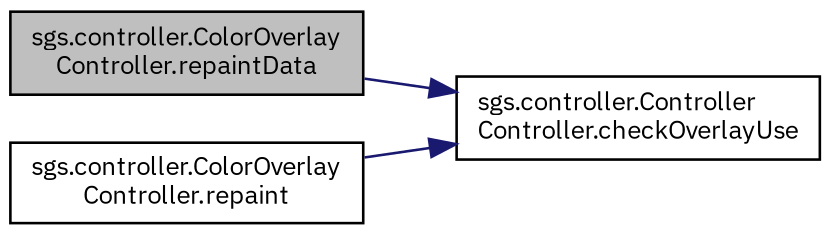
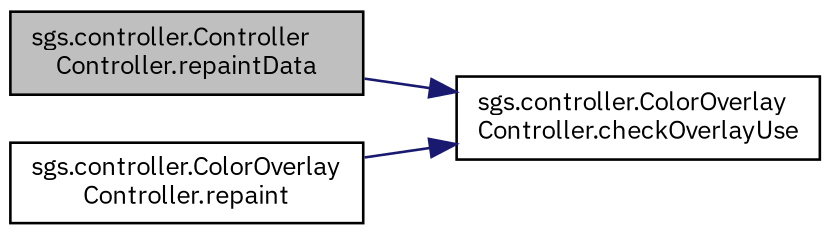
(187, 53) -> (187, 53)
(638, 118) -> (638, 118)
